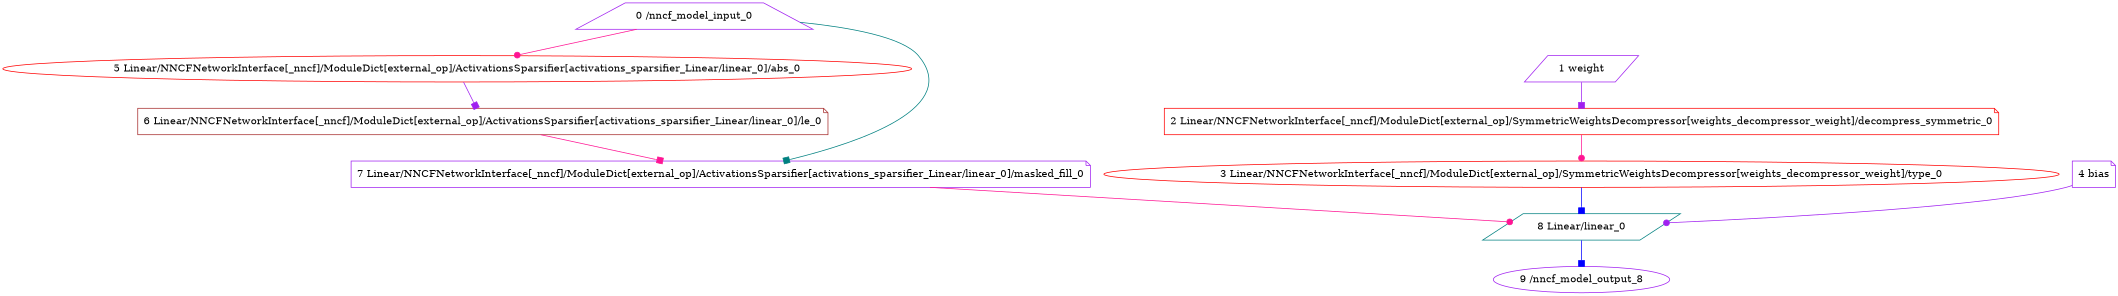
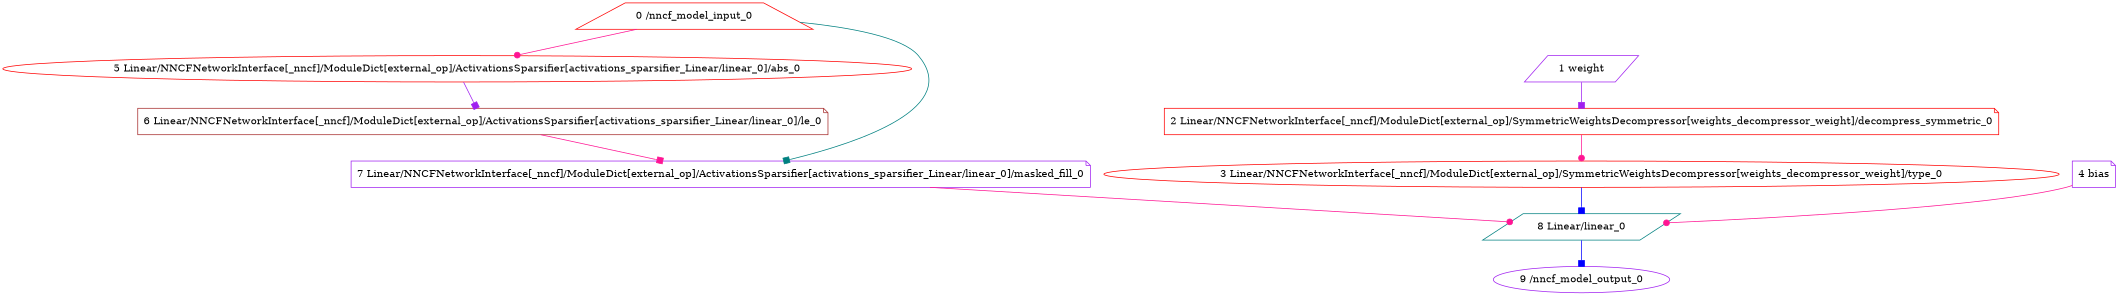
(694, 16) -> (694, 16)
(1872, 211) -> (1872, 211)
(1582, 280) -> (1582, 280)
